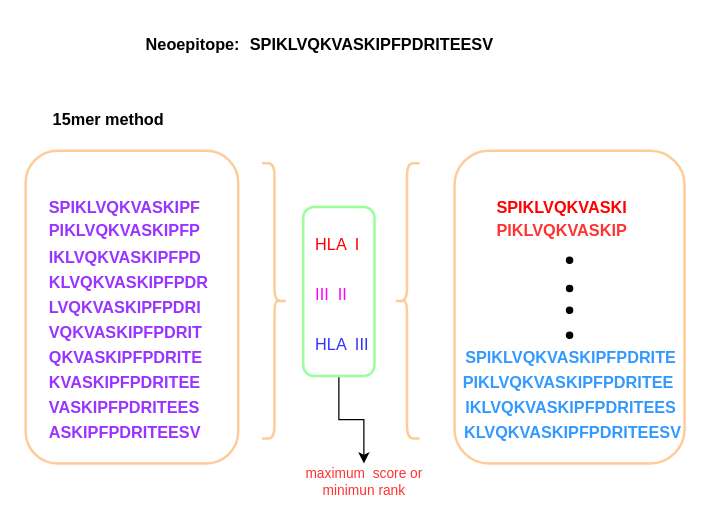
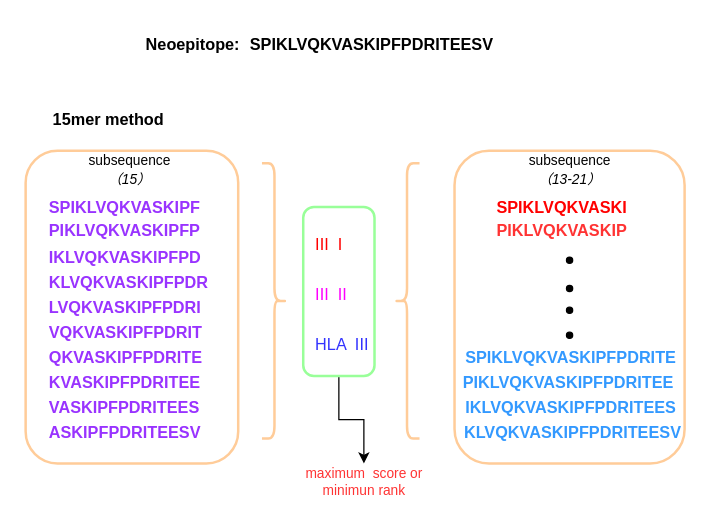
none -> (130, 169)
none -> (569, 169)
(341, 244) -> (341, 244)
